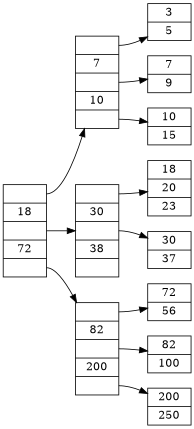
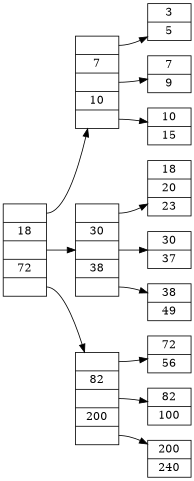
none -> (169, 302)
(169, 415) -> (169, 468)
